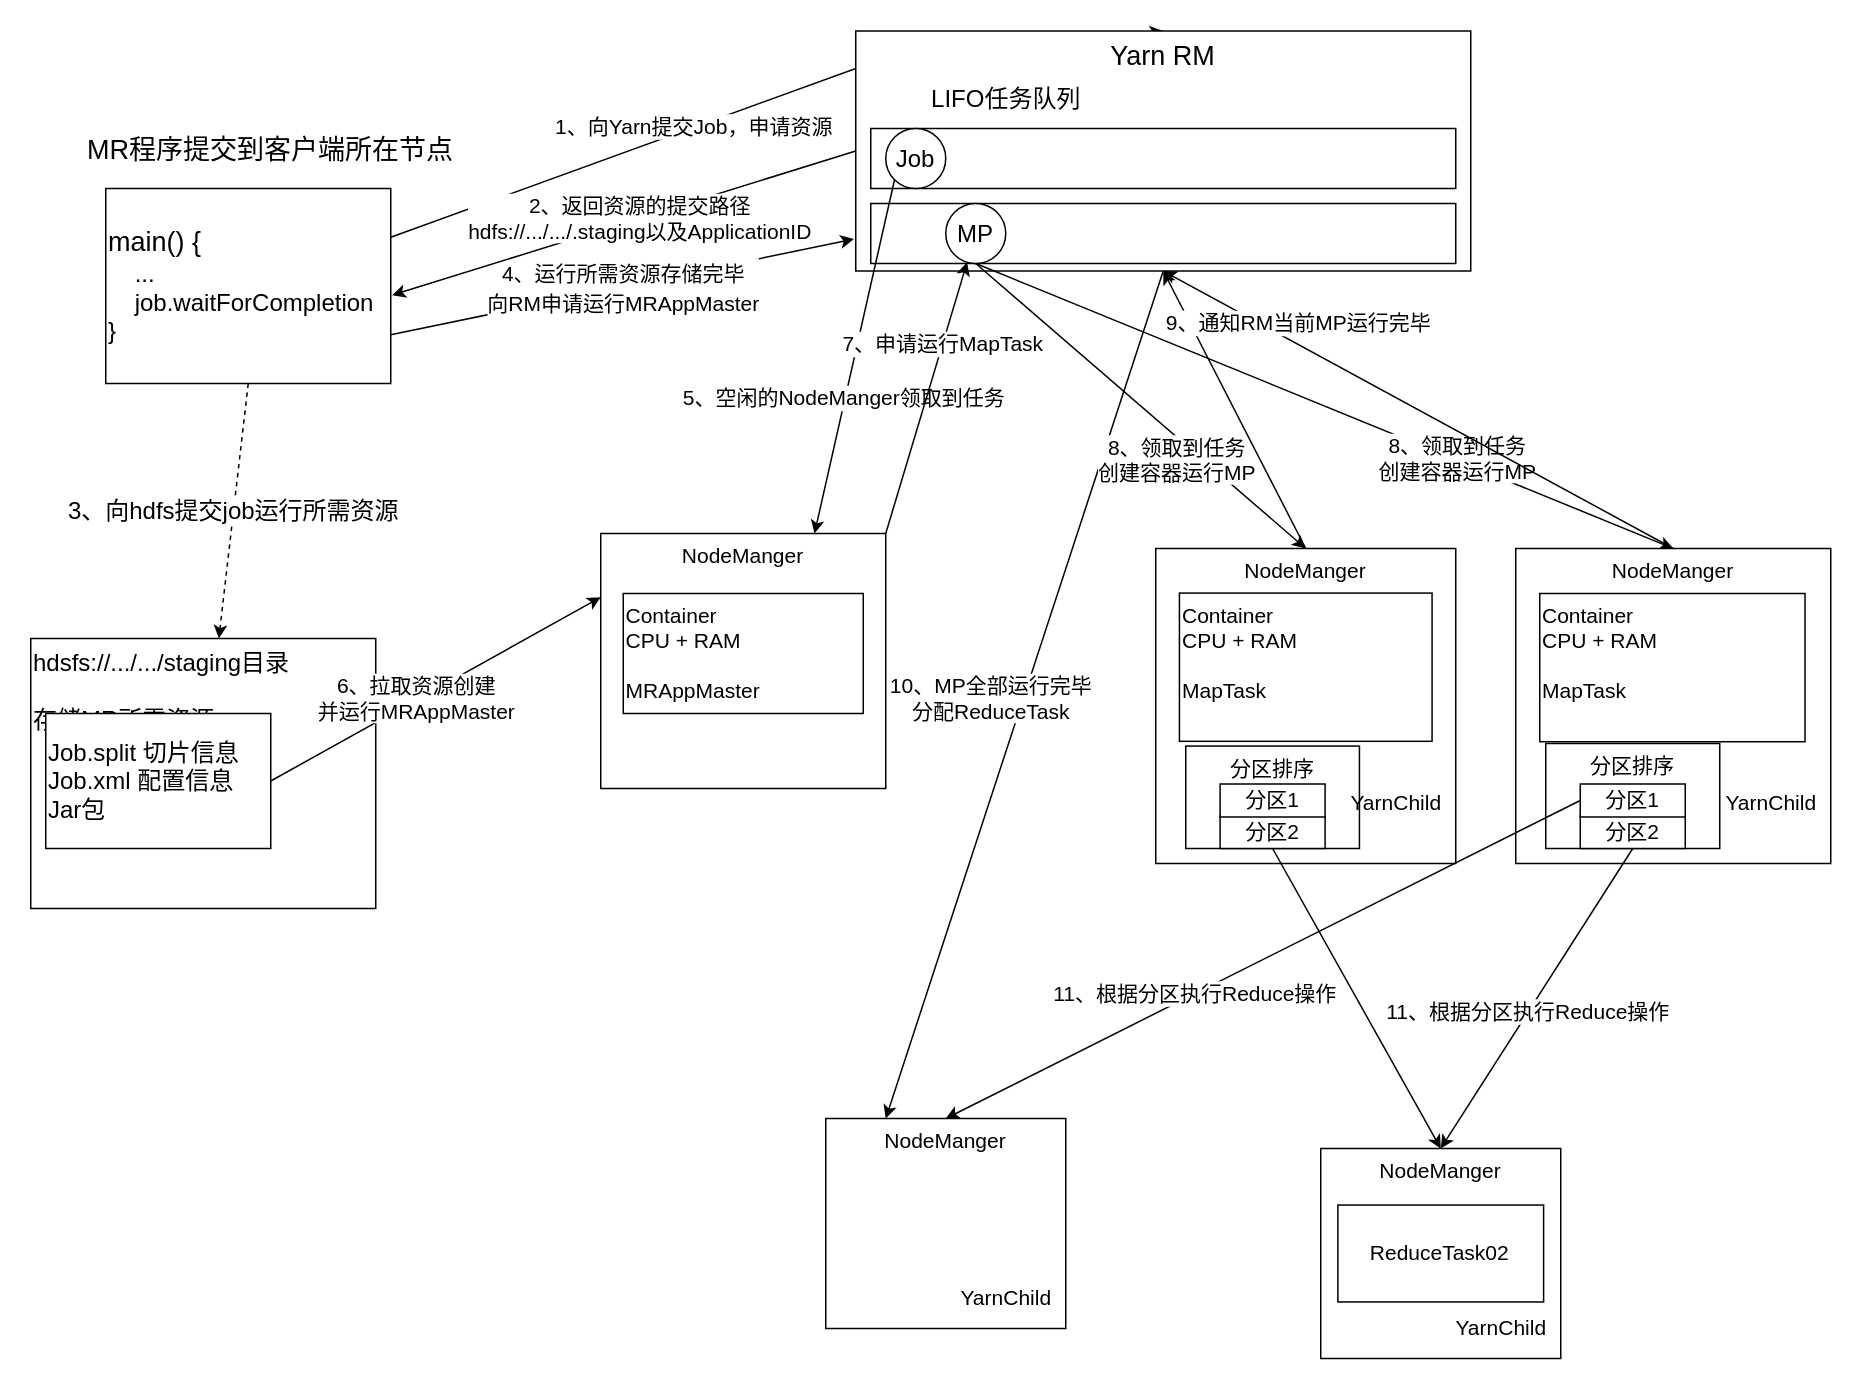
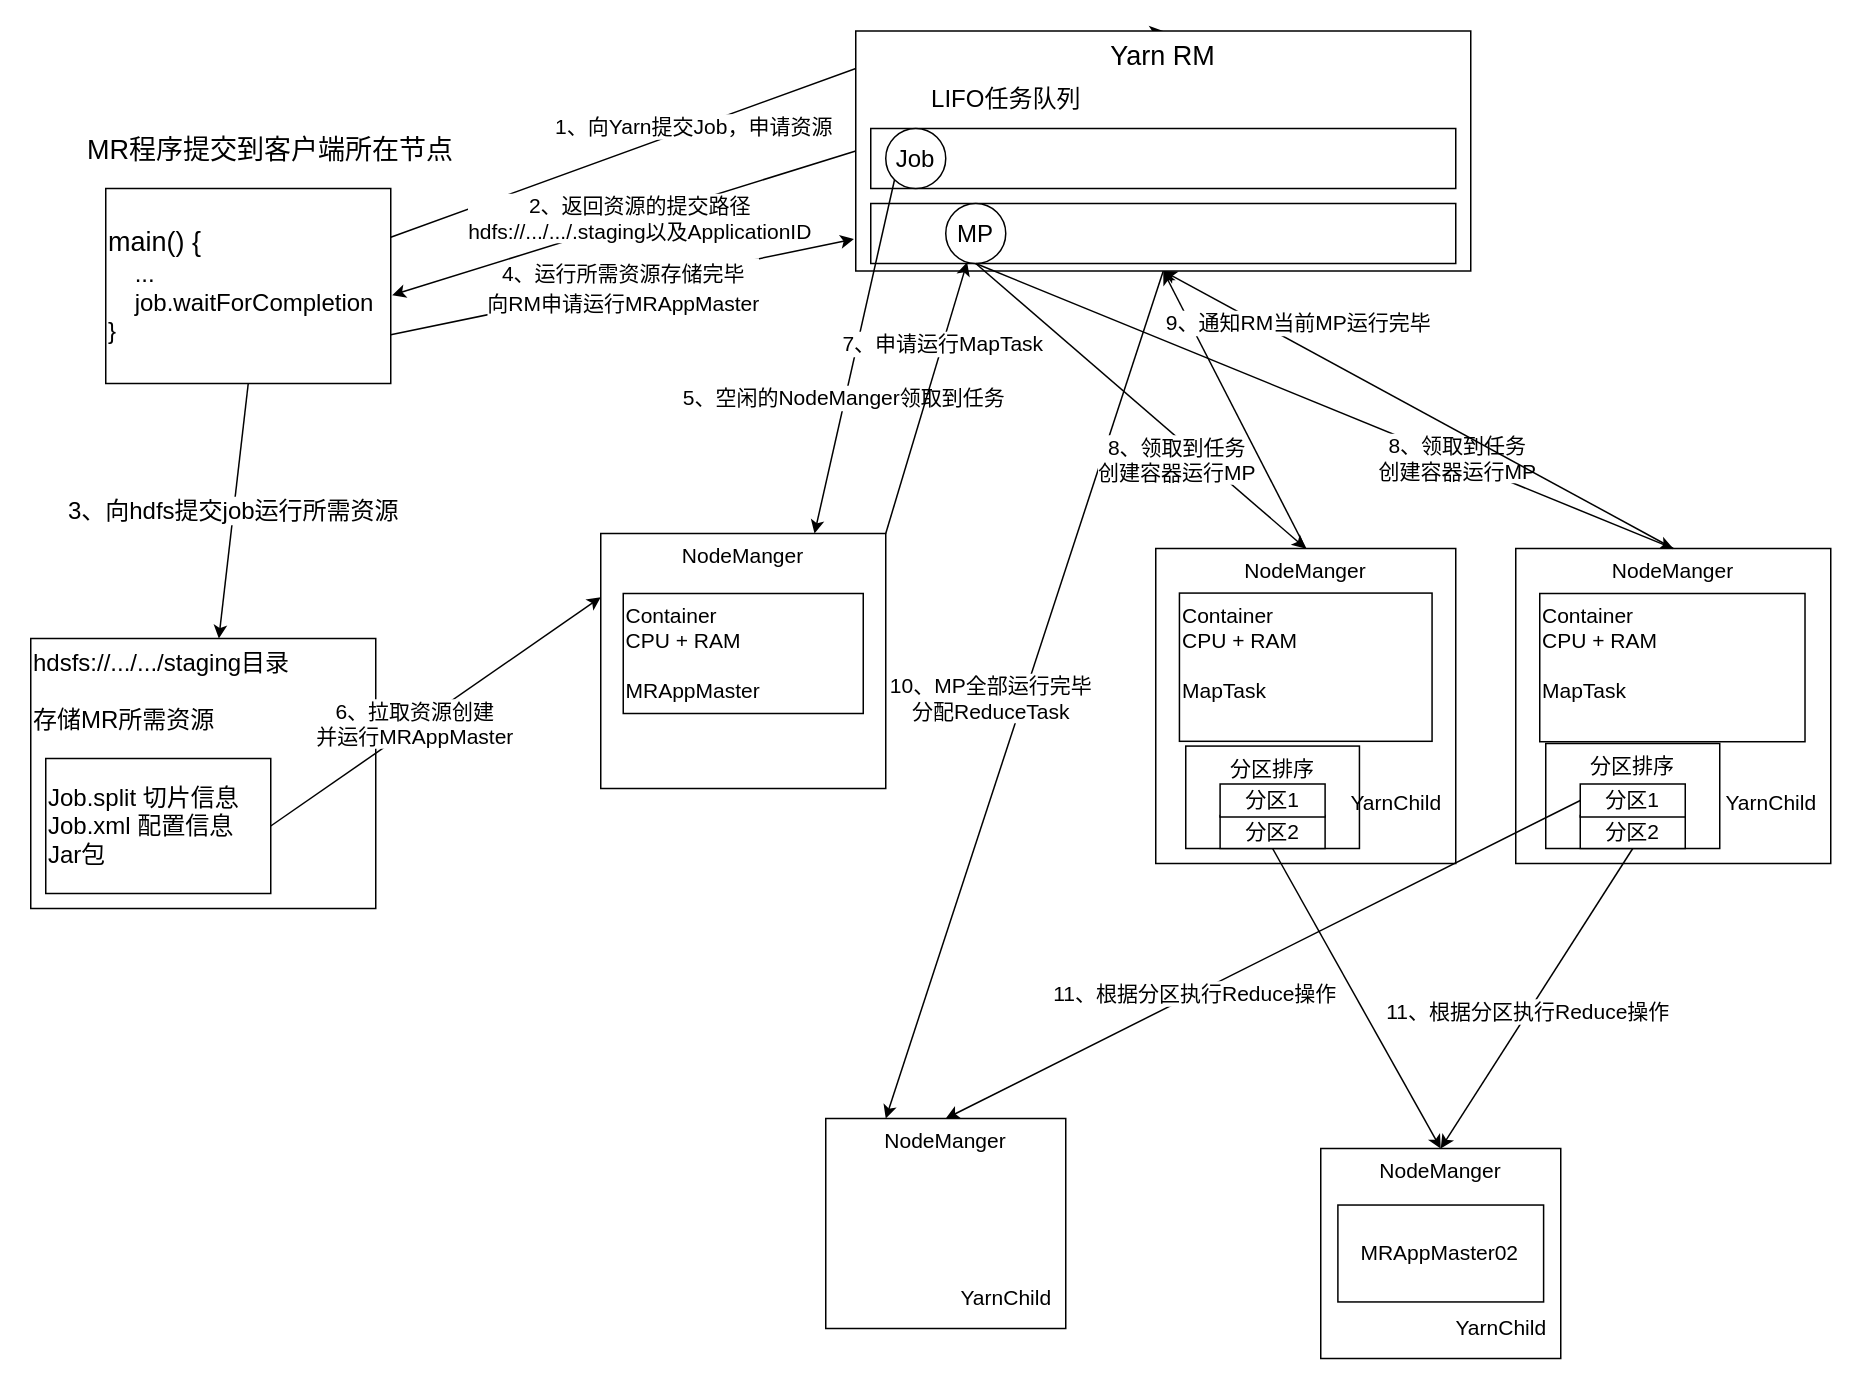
(241, 442) -> (241, 442)
(158, 781) -> (158, 826)
(1440, 1253) -> (1440, 1253)
